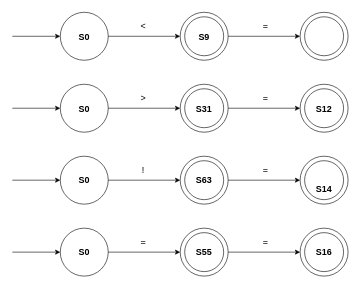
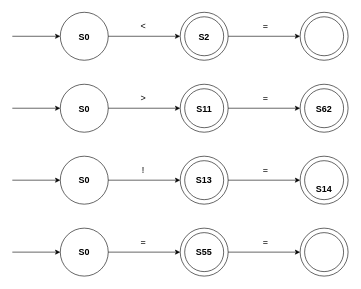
(204, 36) -> (204, 36)
(204, 108) -> (204, 108)
(324, 108) -> (324, 108)
(204, 180) -> (204, 180)
(324, 252) -> none
